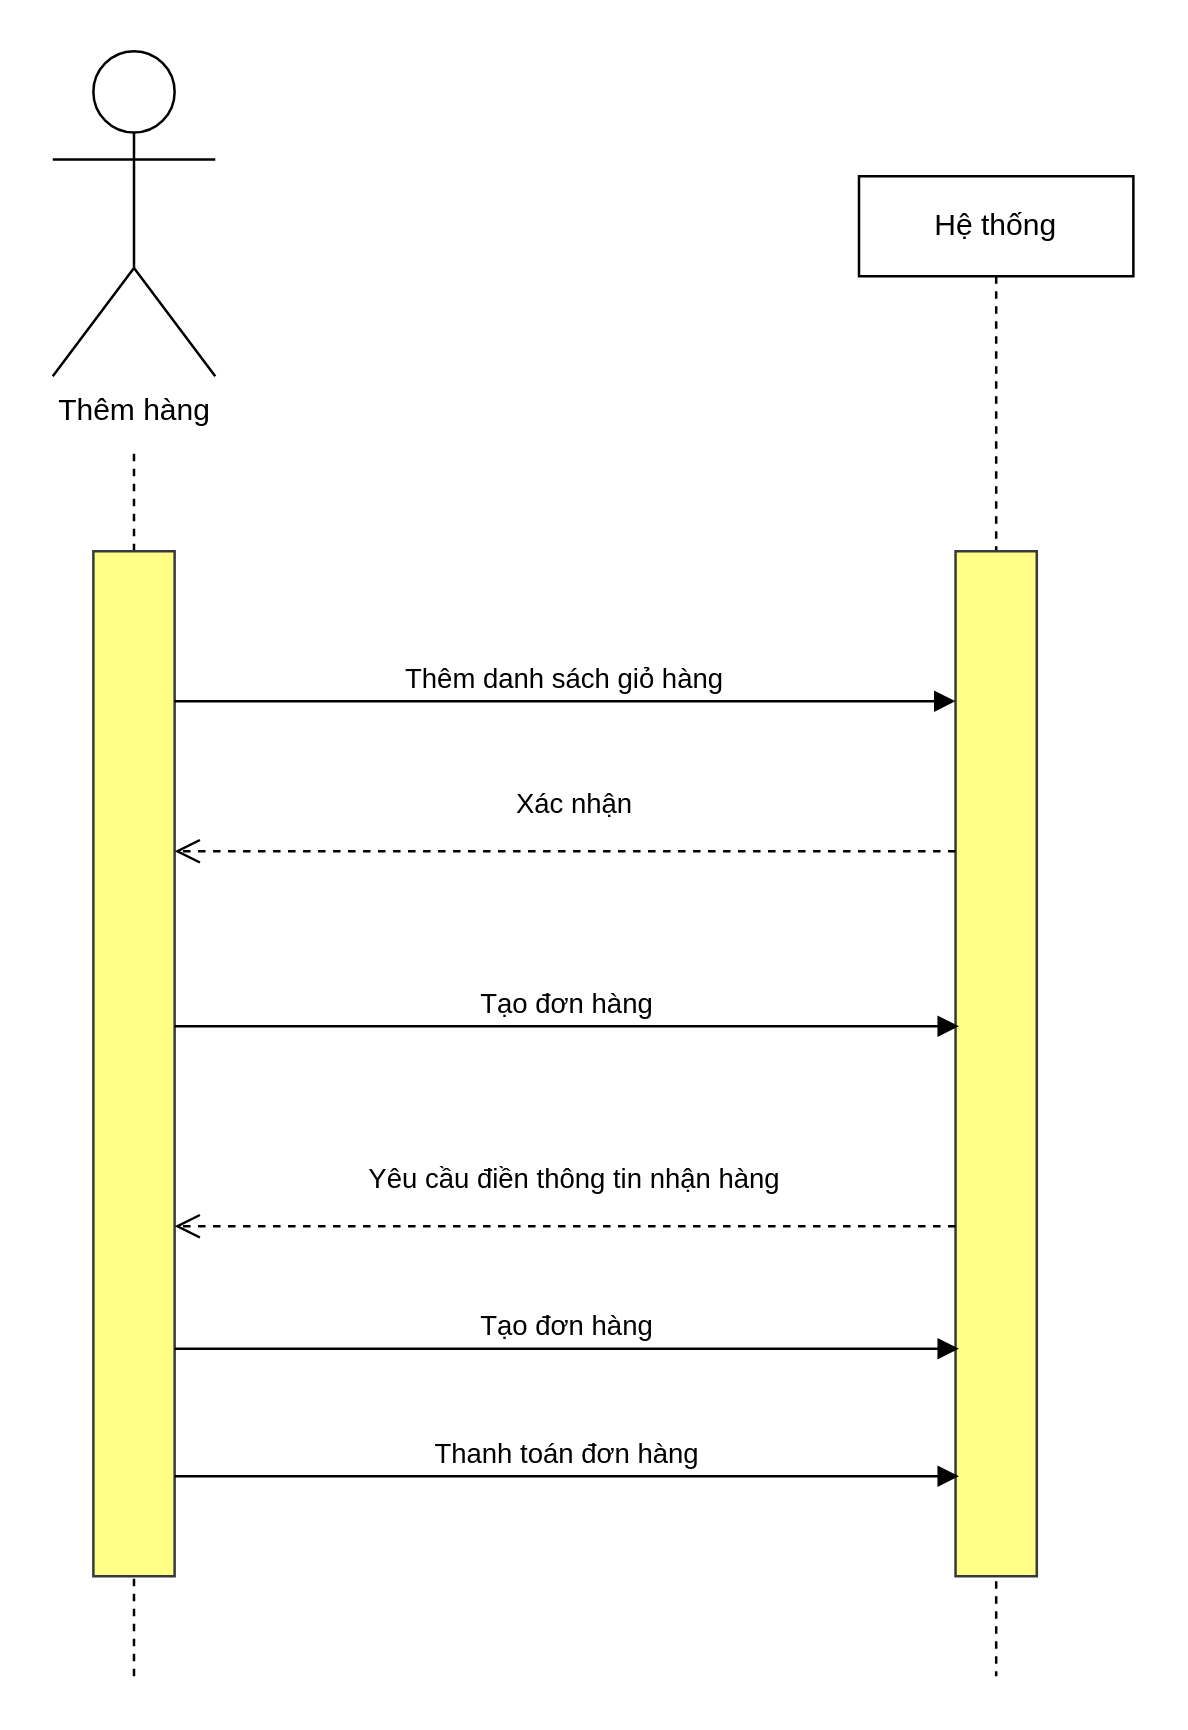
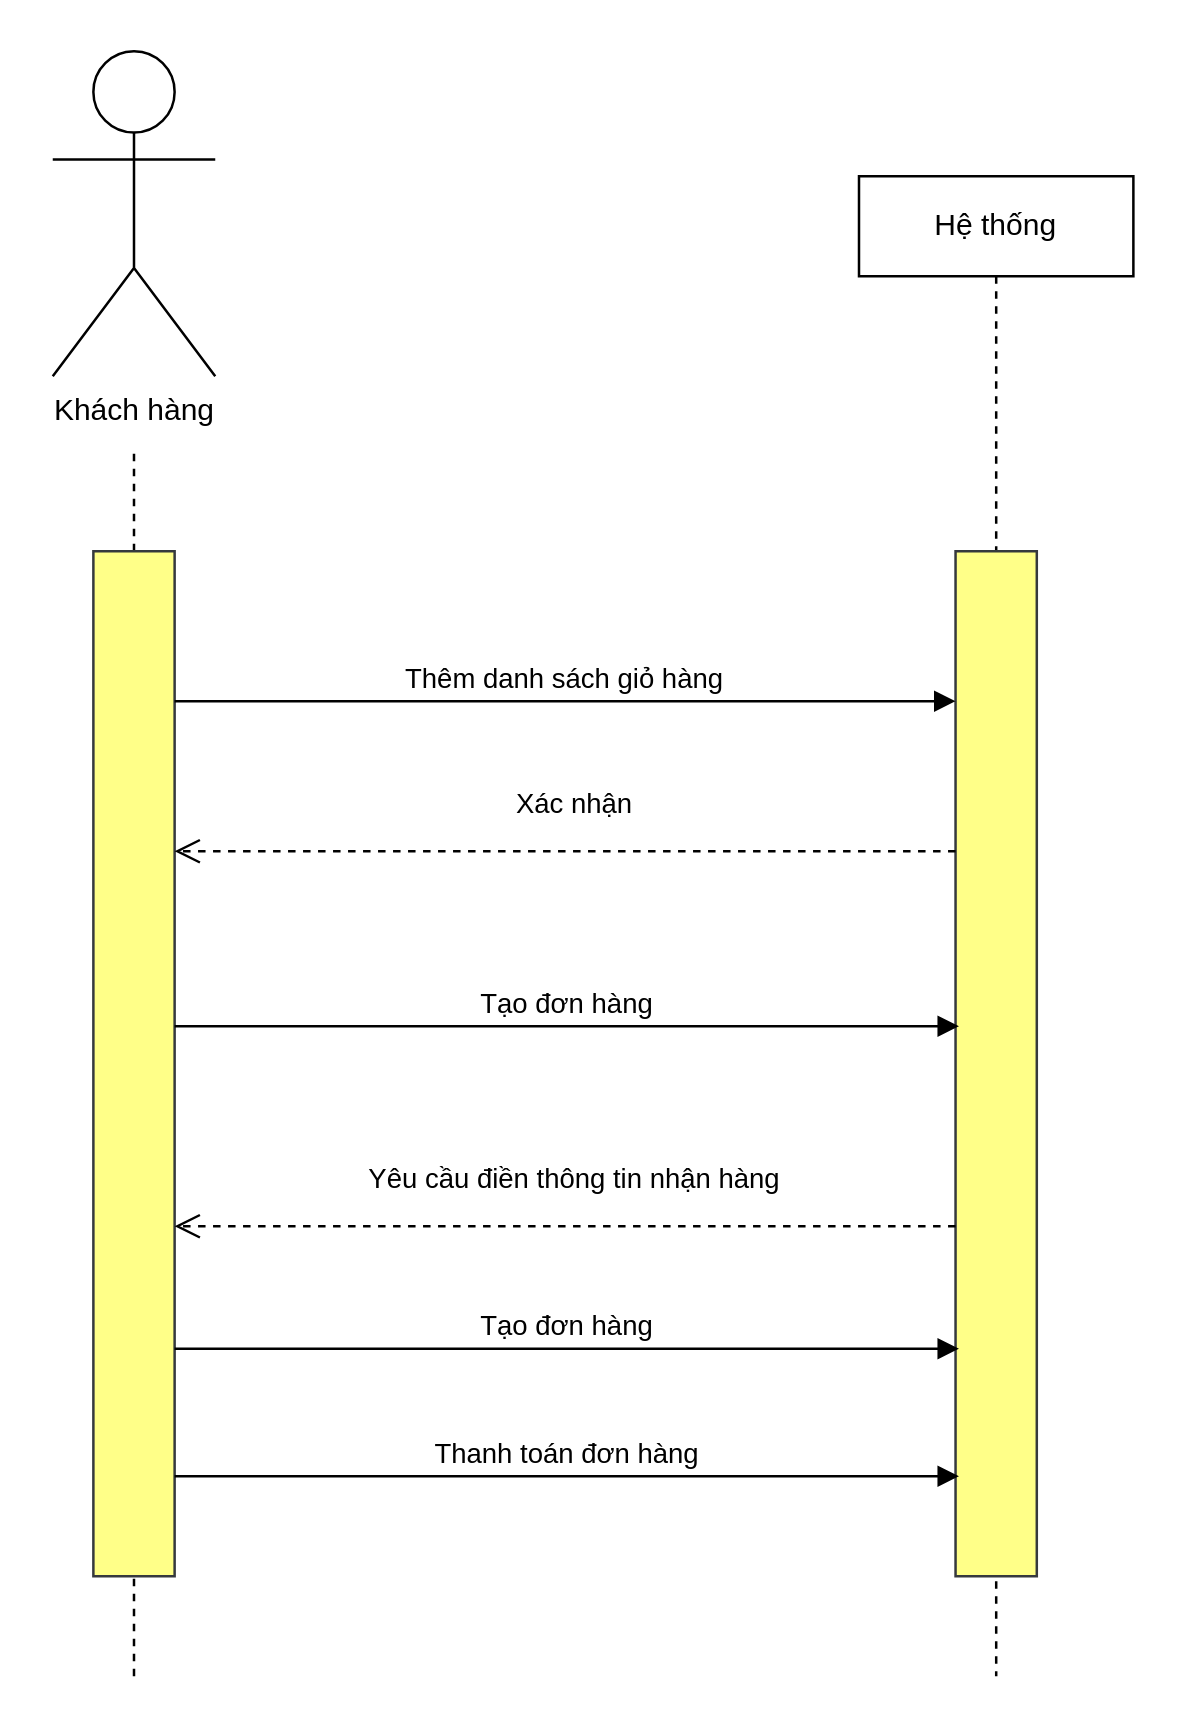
(135, 412) -> (135, 412)
